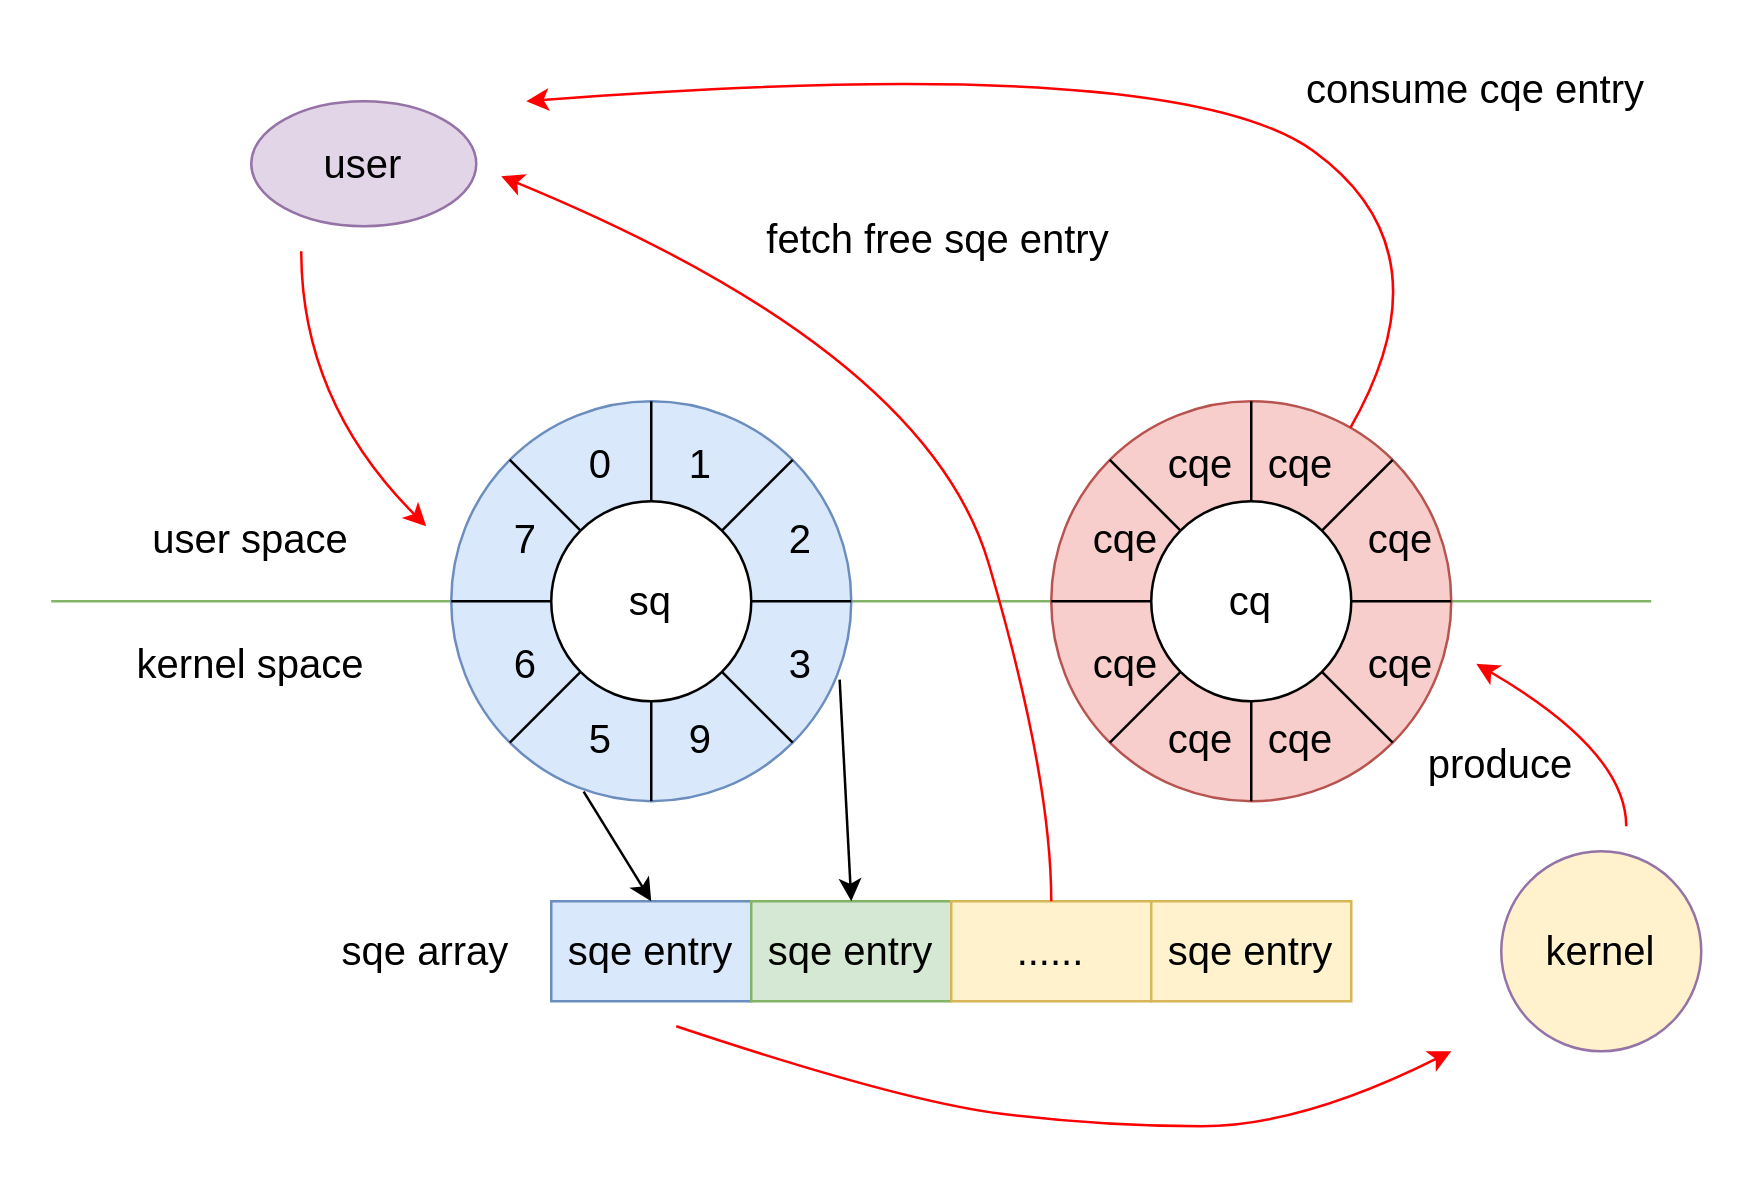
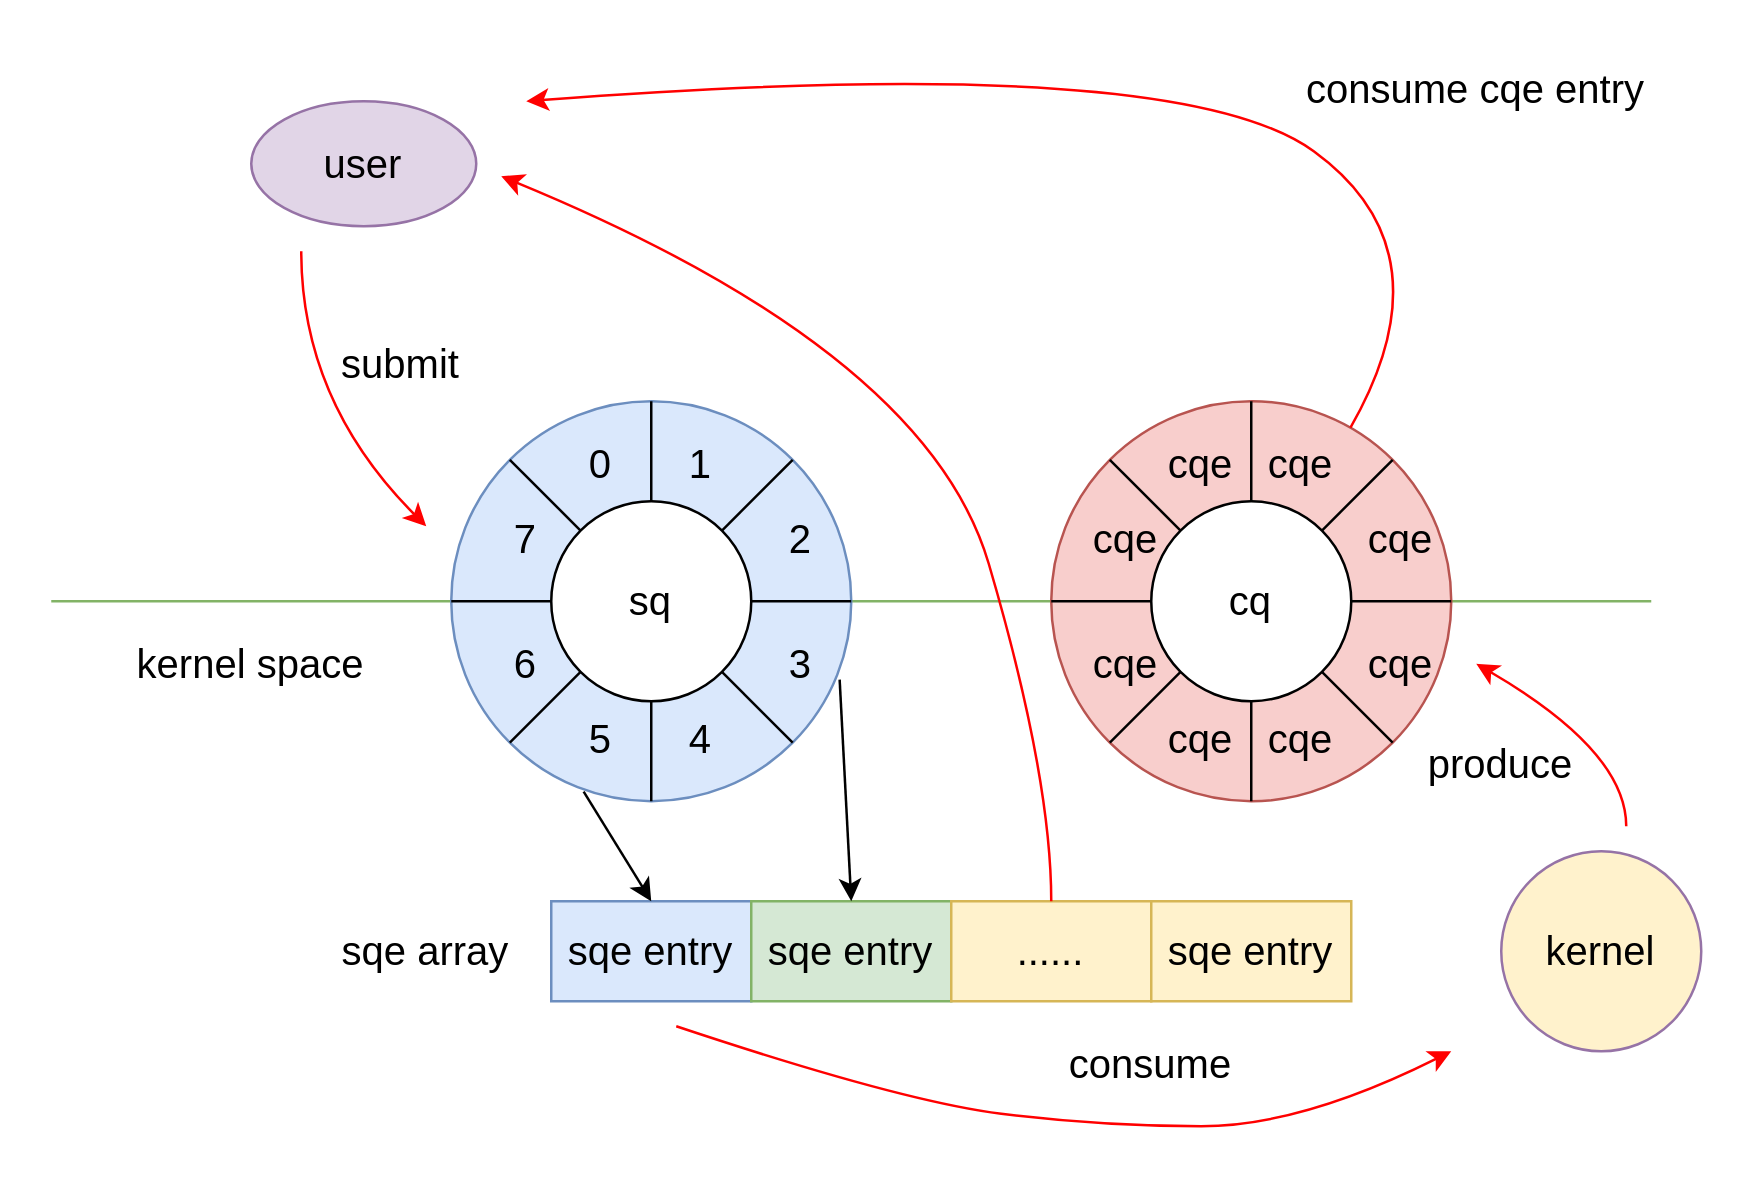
(939, 239) -> none
none -> (401, 364)
(251, 539) -> none
(701, 739) -> (701, 739)
none -> (1151, 1064)
